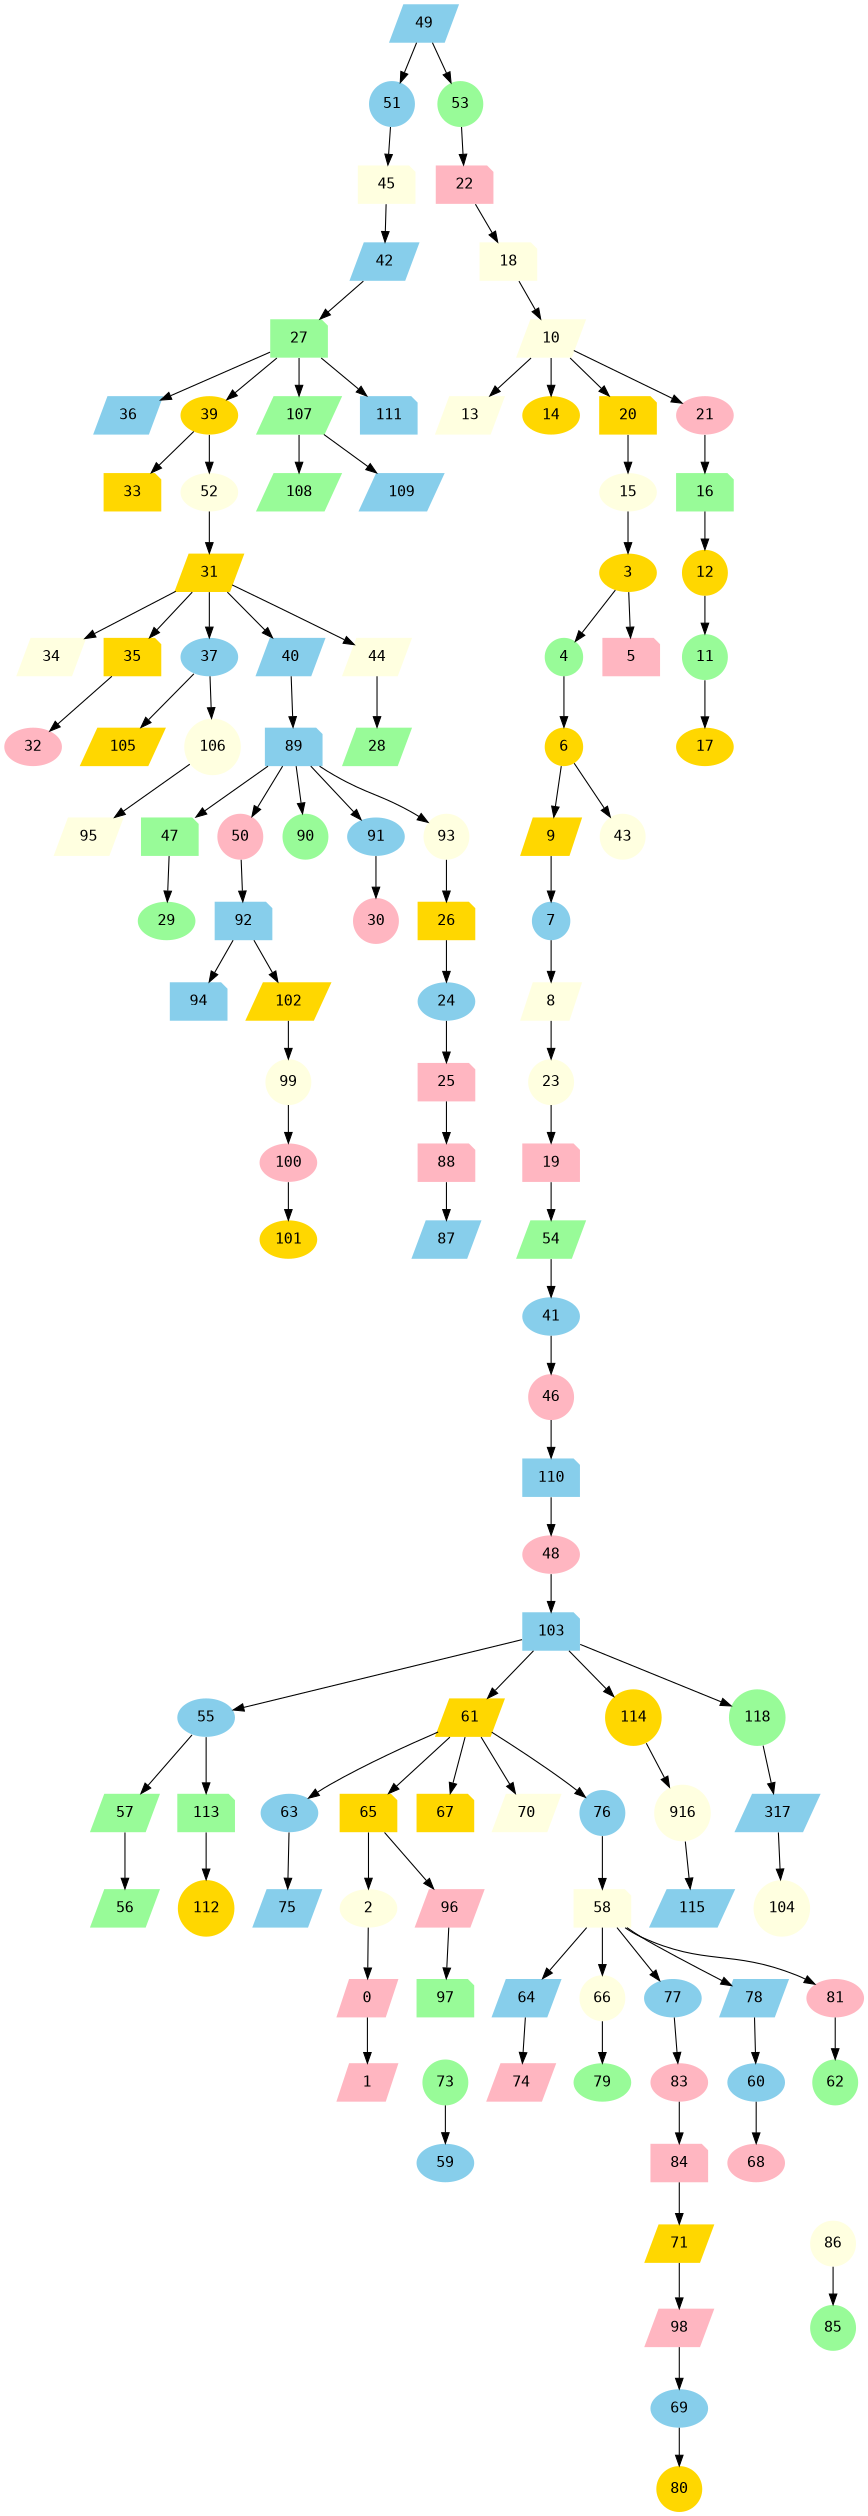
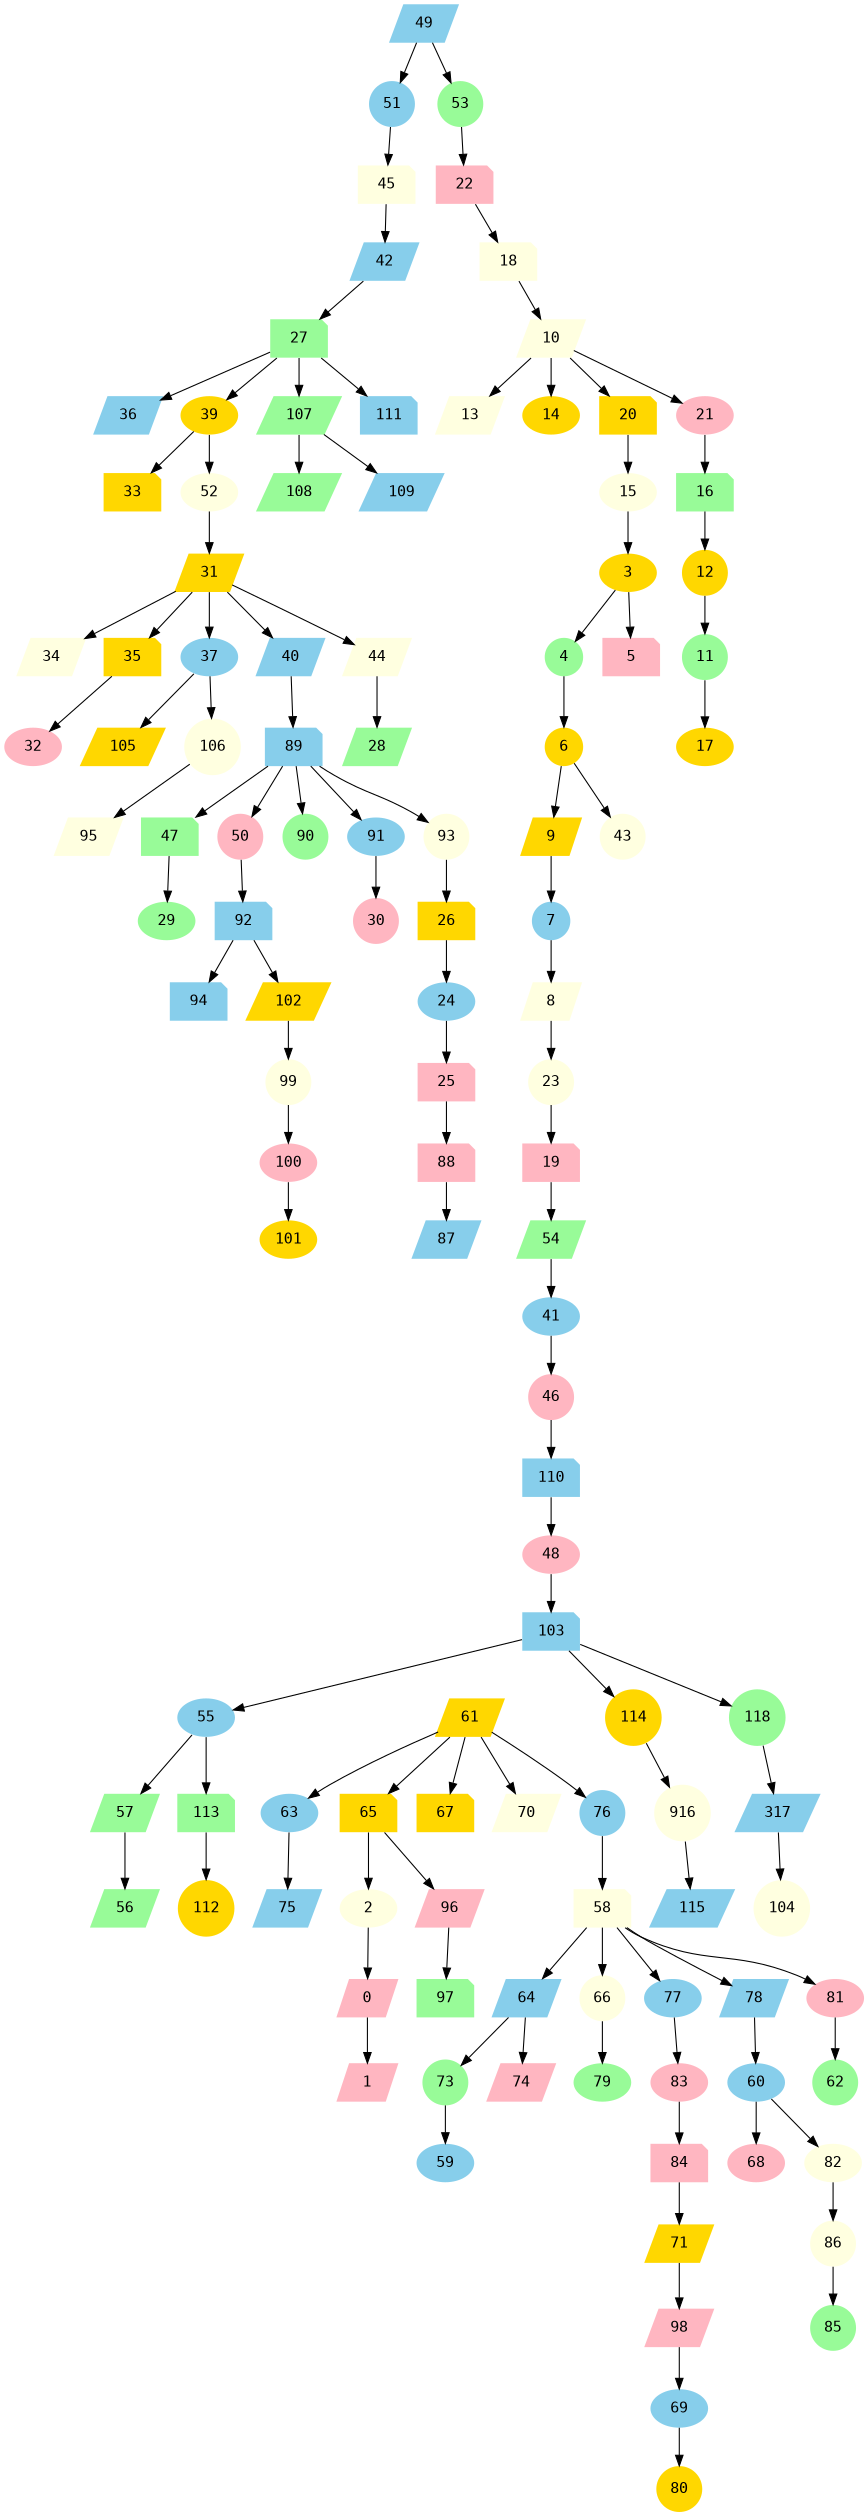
(514, 1671) -> none
none -> (489, 2038)
none -> (833, 2163)
